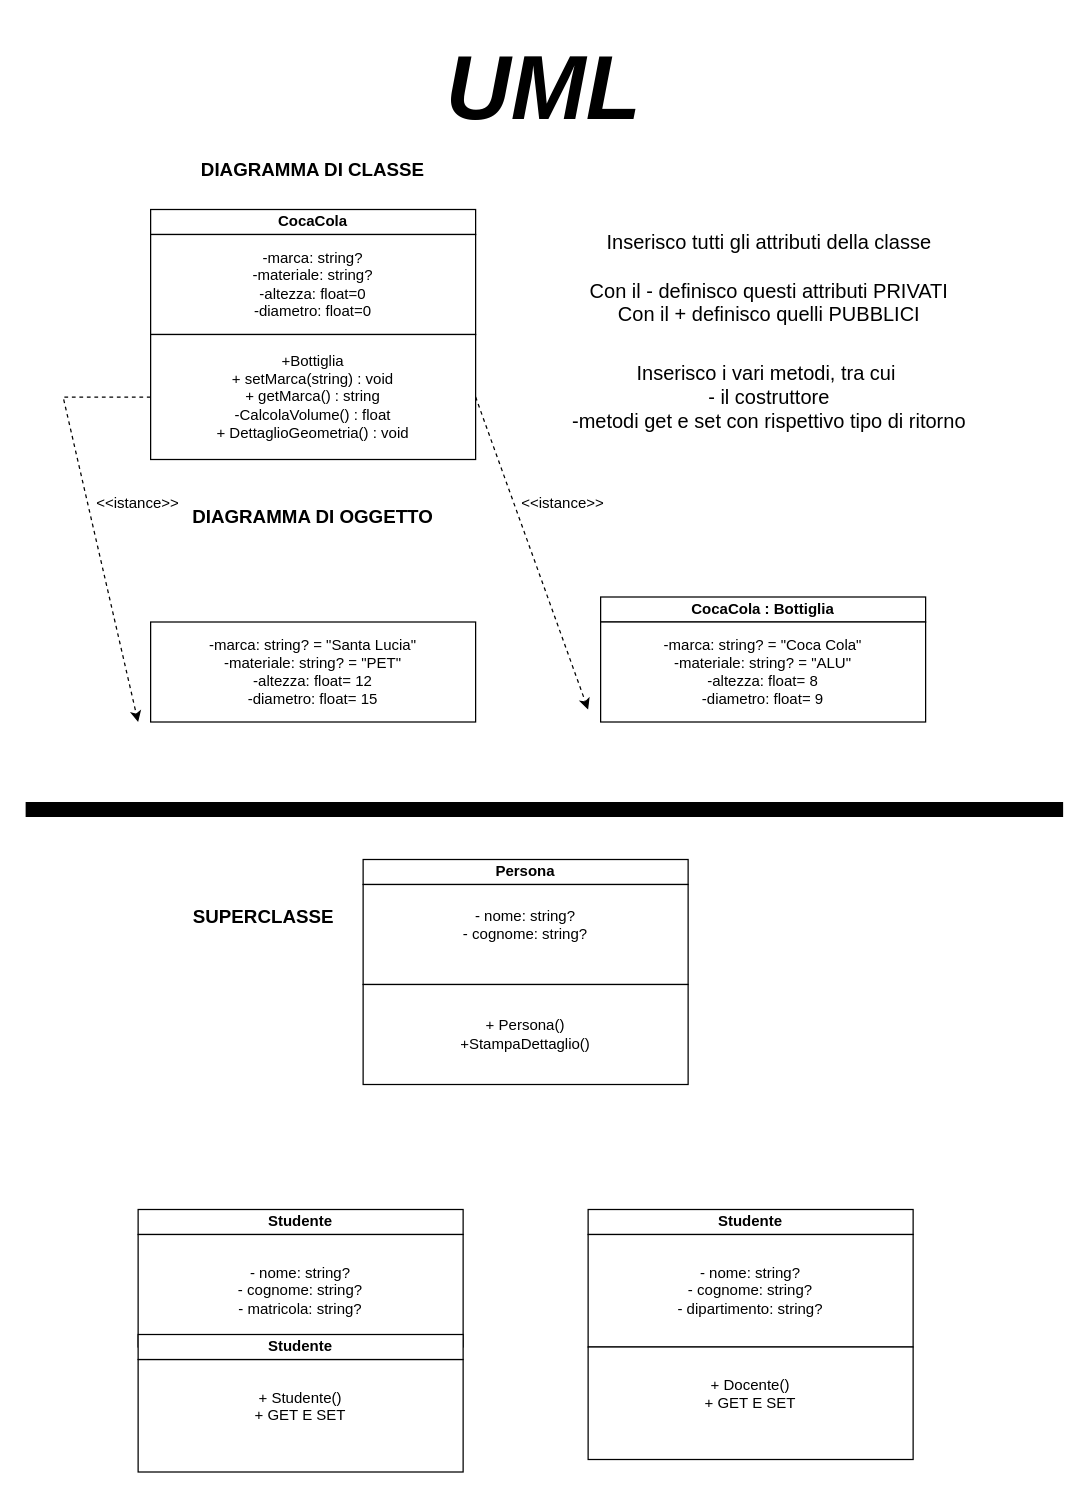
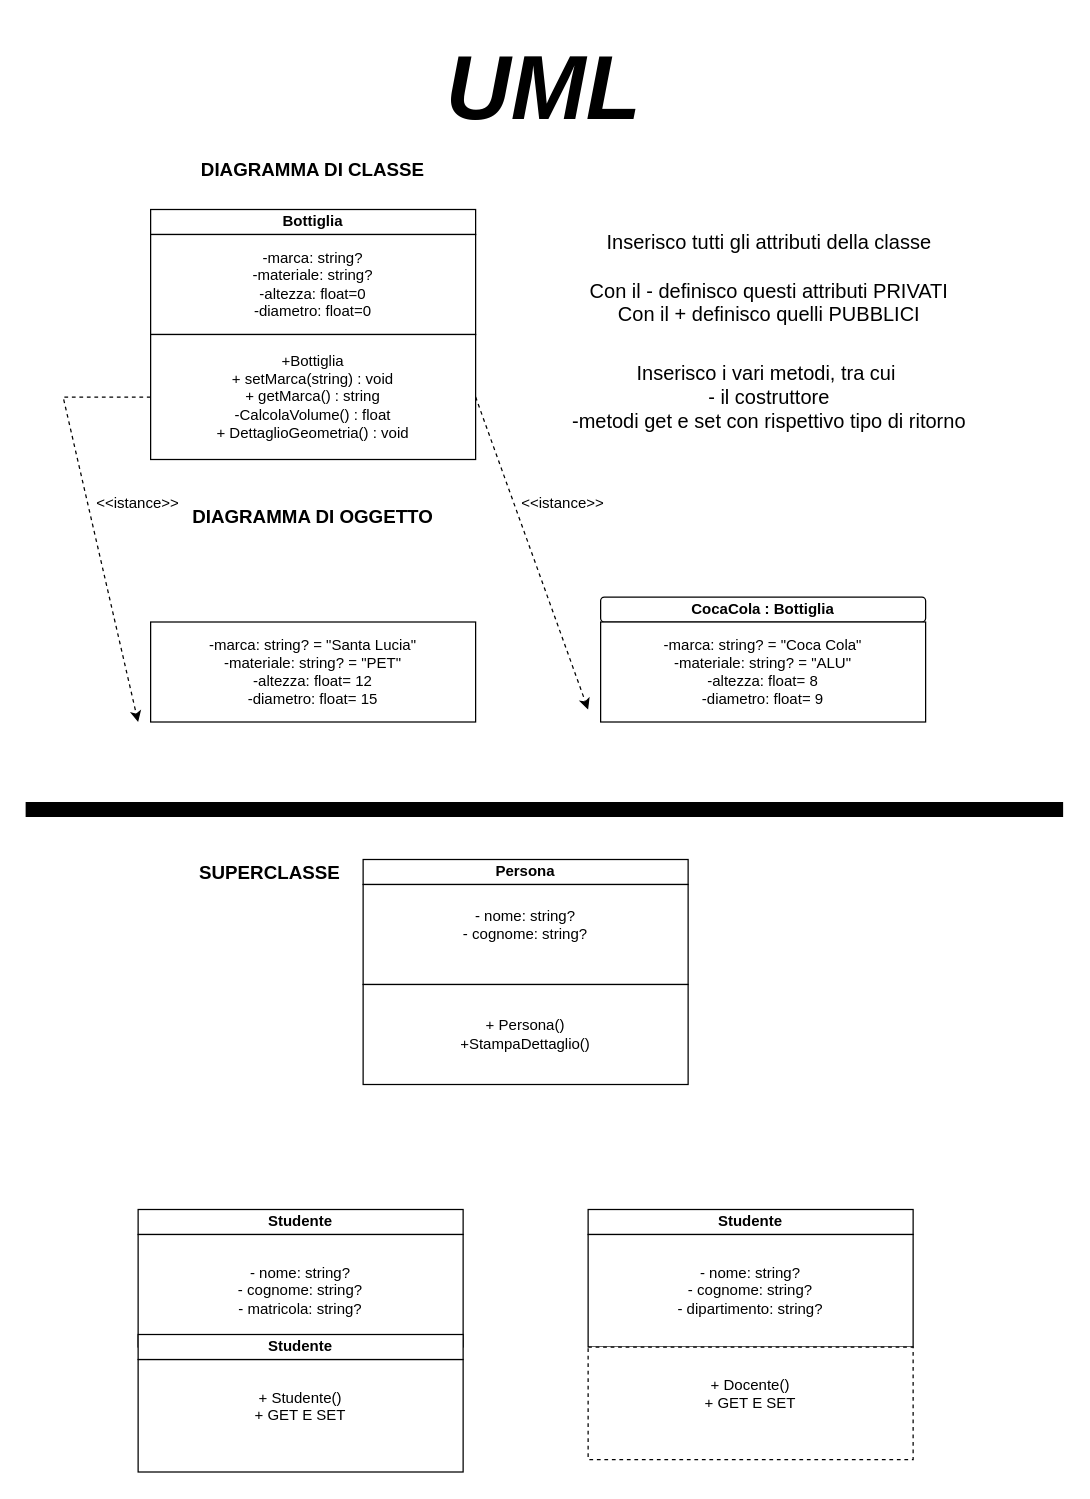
(313, 222) -> (313, 222)
(763, 609) -> (763, 609)
(263, 916) -> (269, 872)
(751, 1403) -> (751, 1403)
